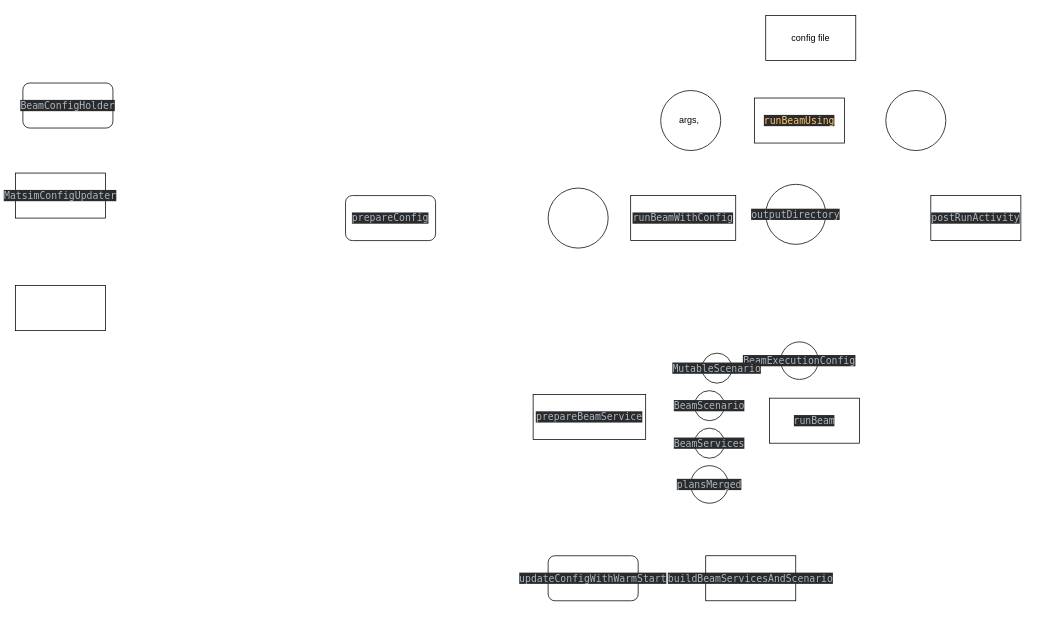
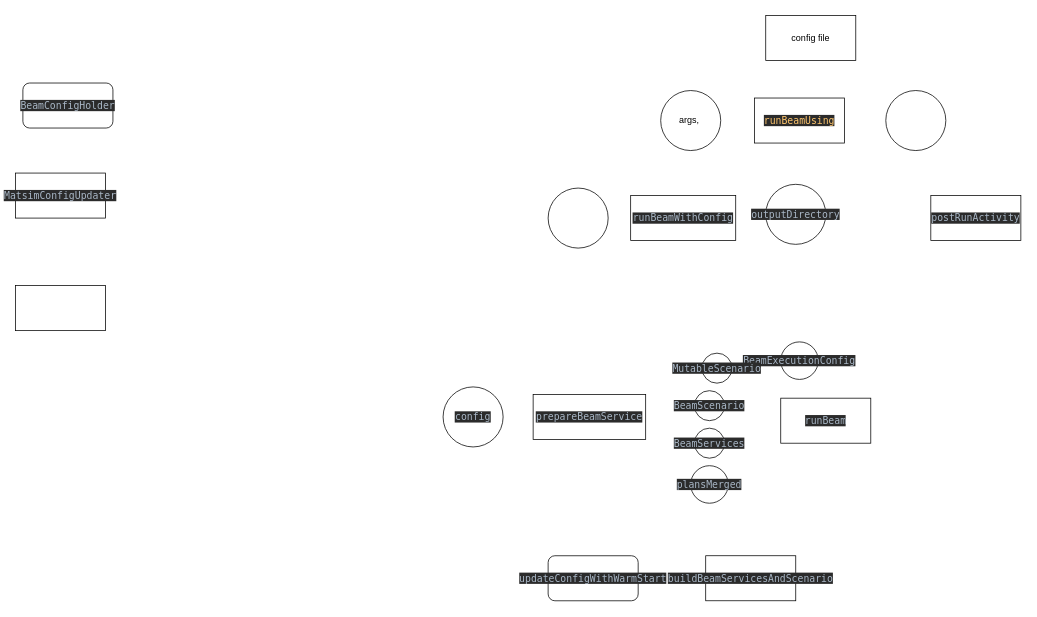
(390, 218) -> none
none -> (473, 417)
(814, 420) -> (825, 420)
